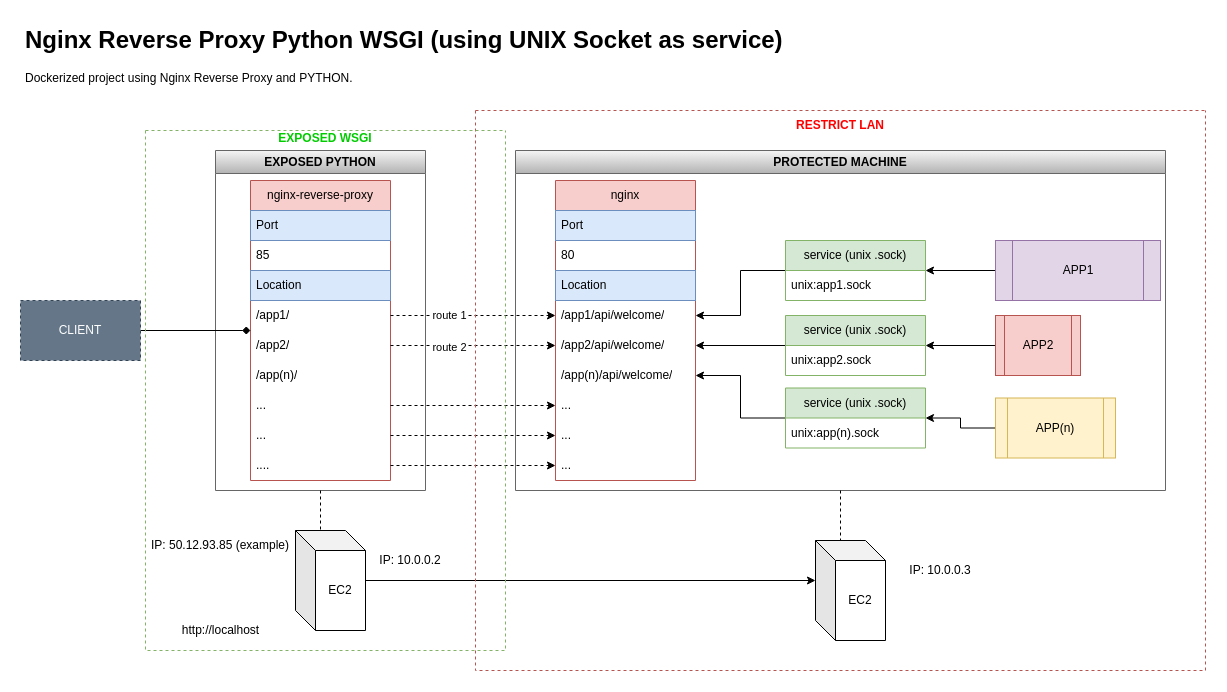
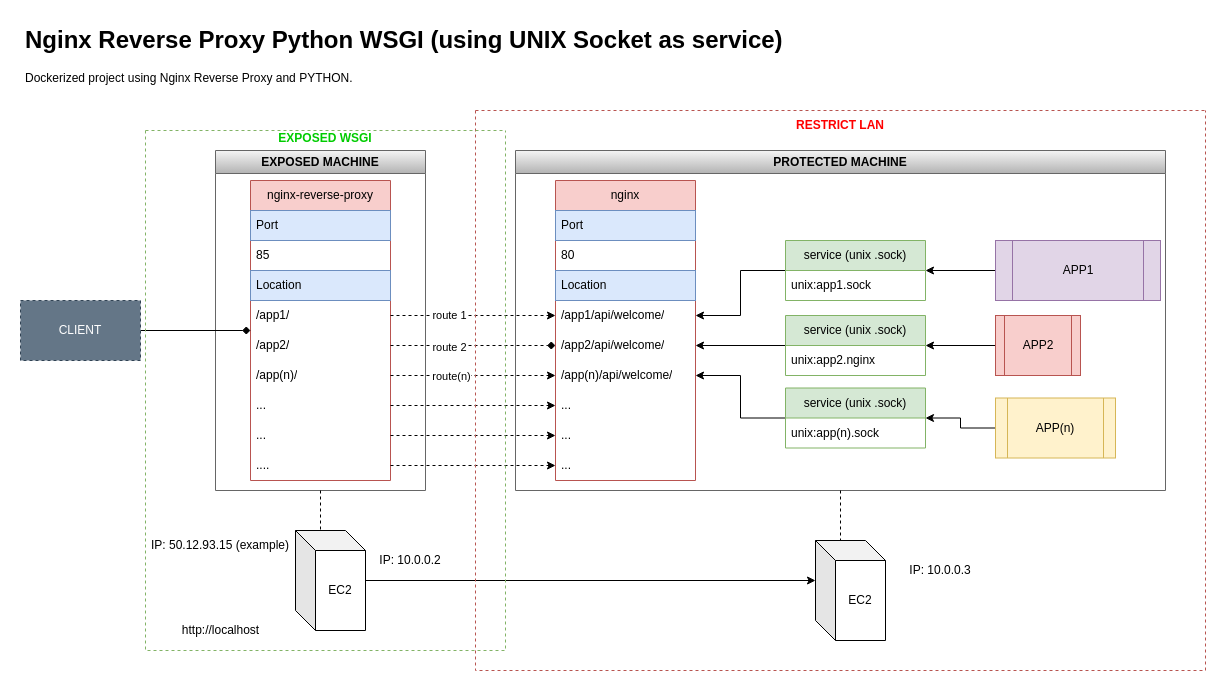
(321, 163) -> (321, 163)
(547, 346) -> (546, 346)
(834, 361) -> (836, 361)
none -> (470, 376)
(221, 546) -> (221, 546)
